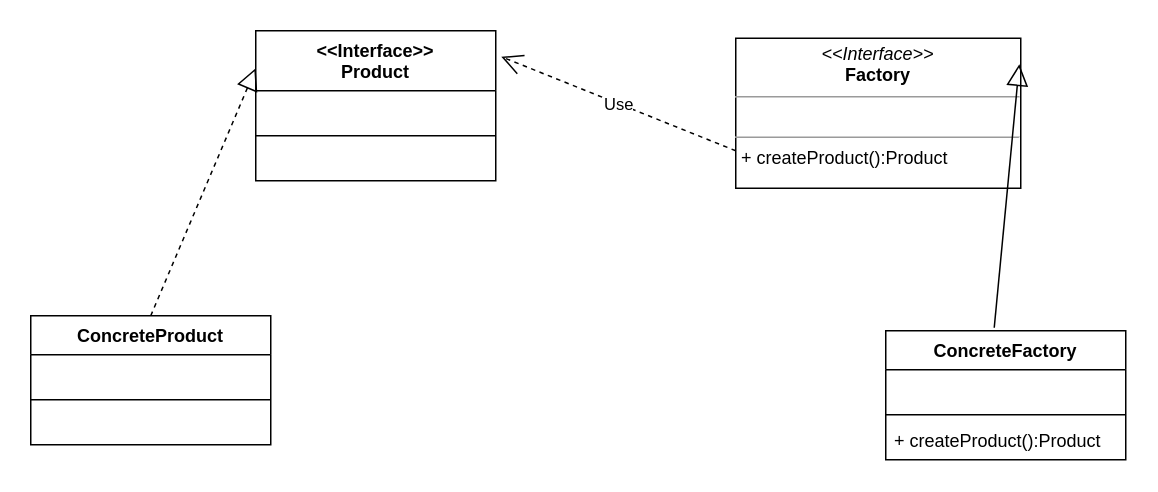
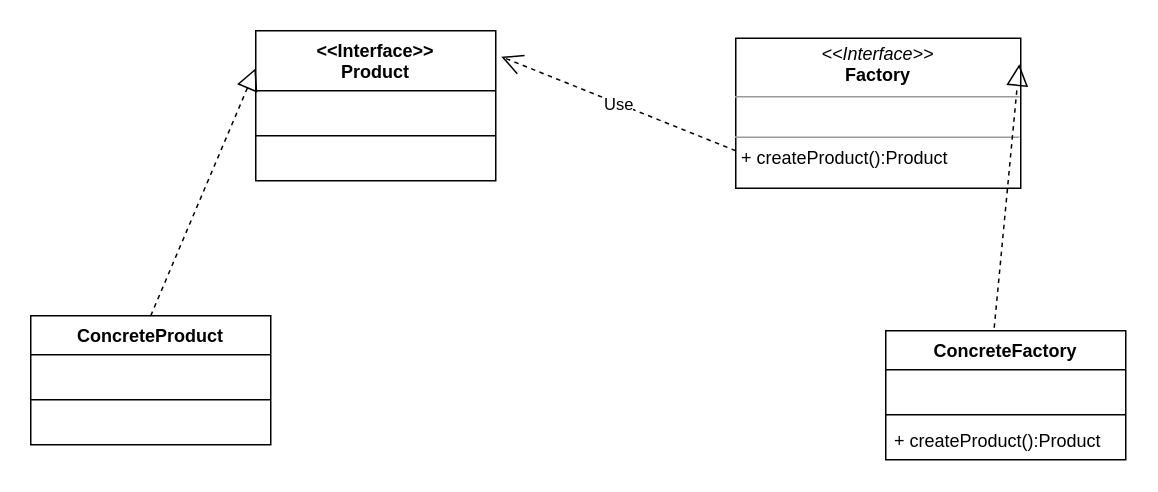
(1006, 205) -> (1006, 205)
